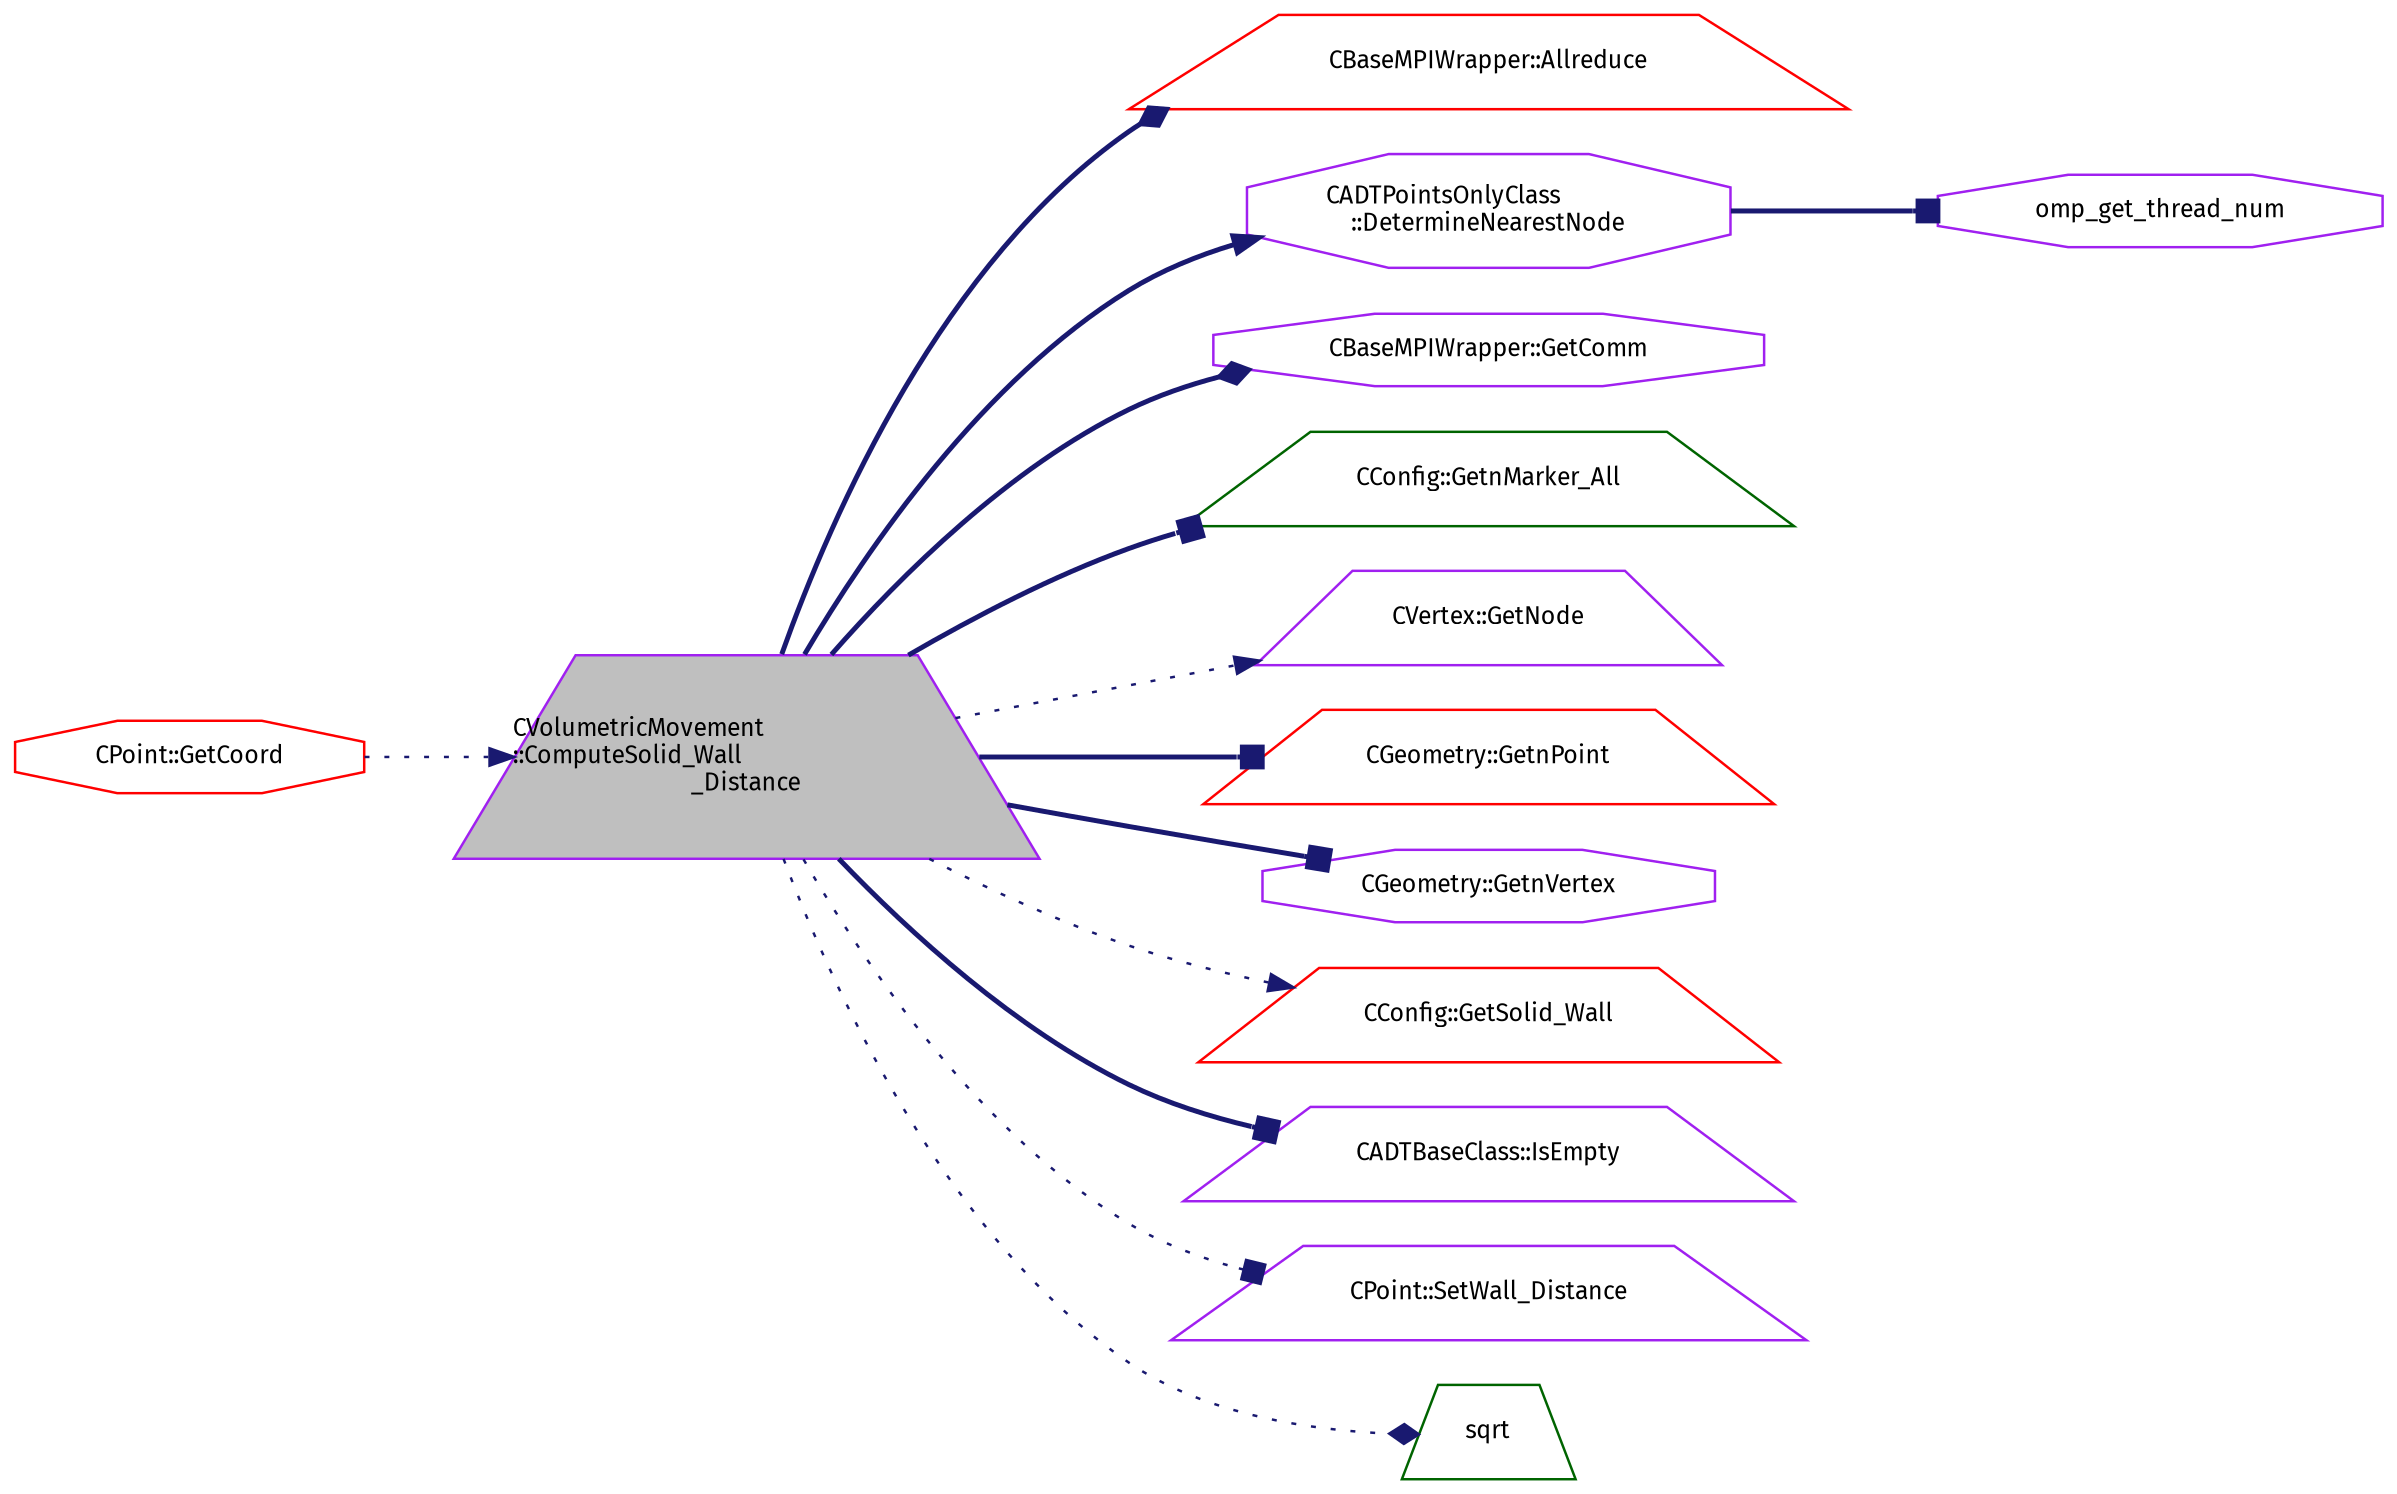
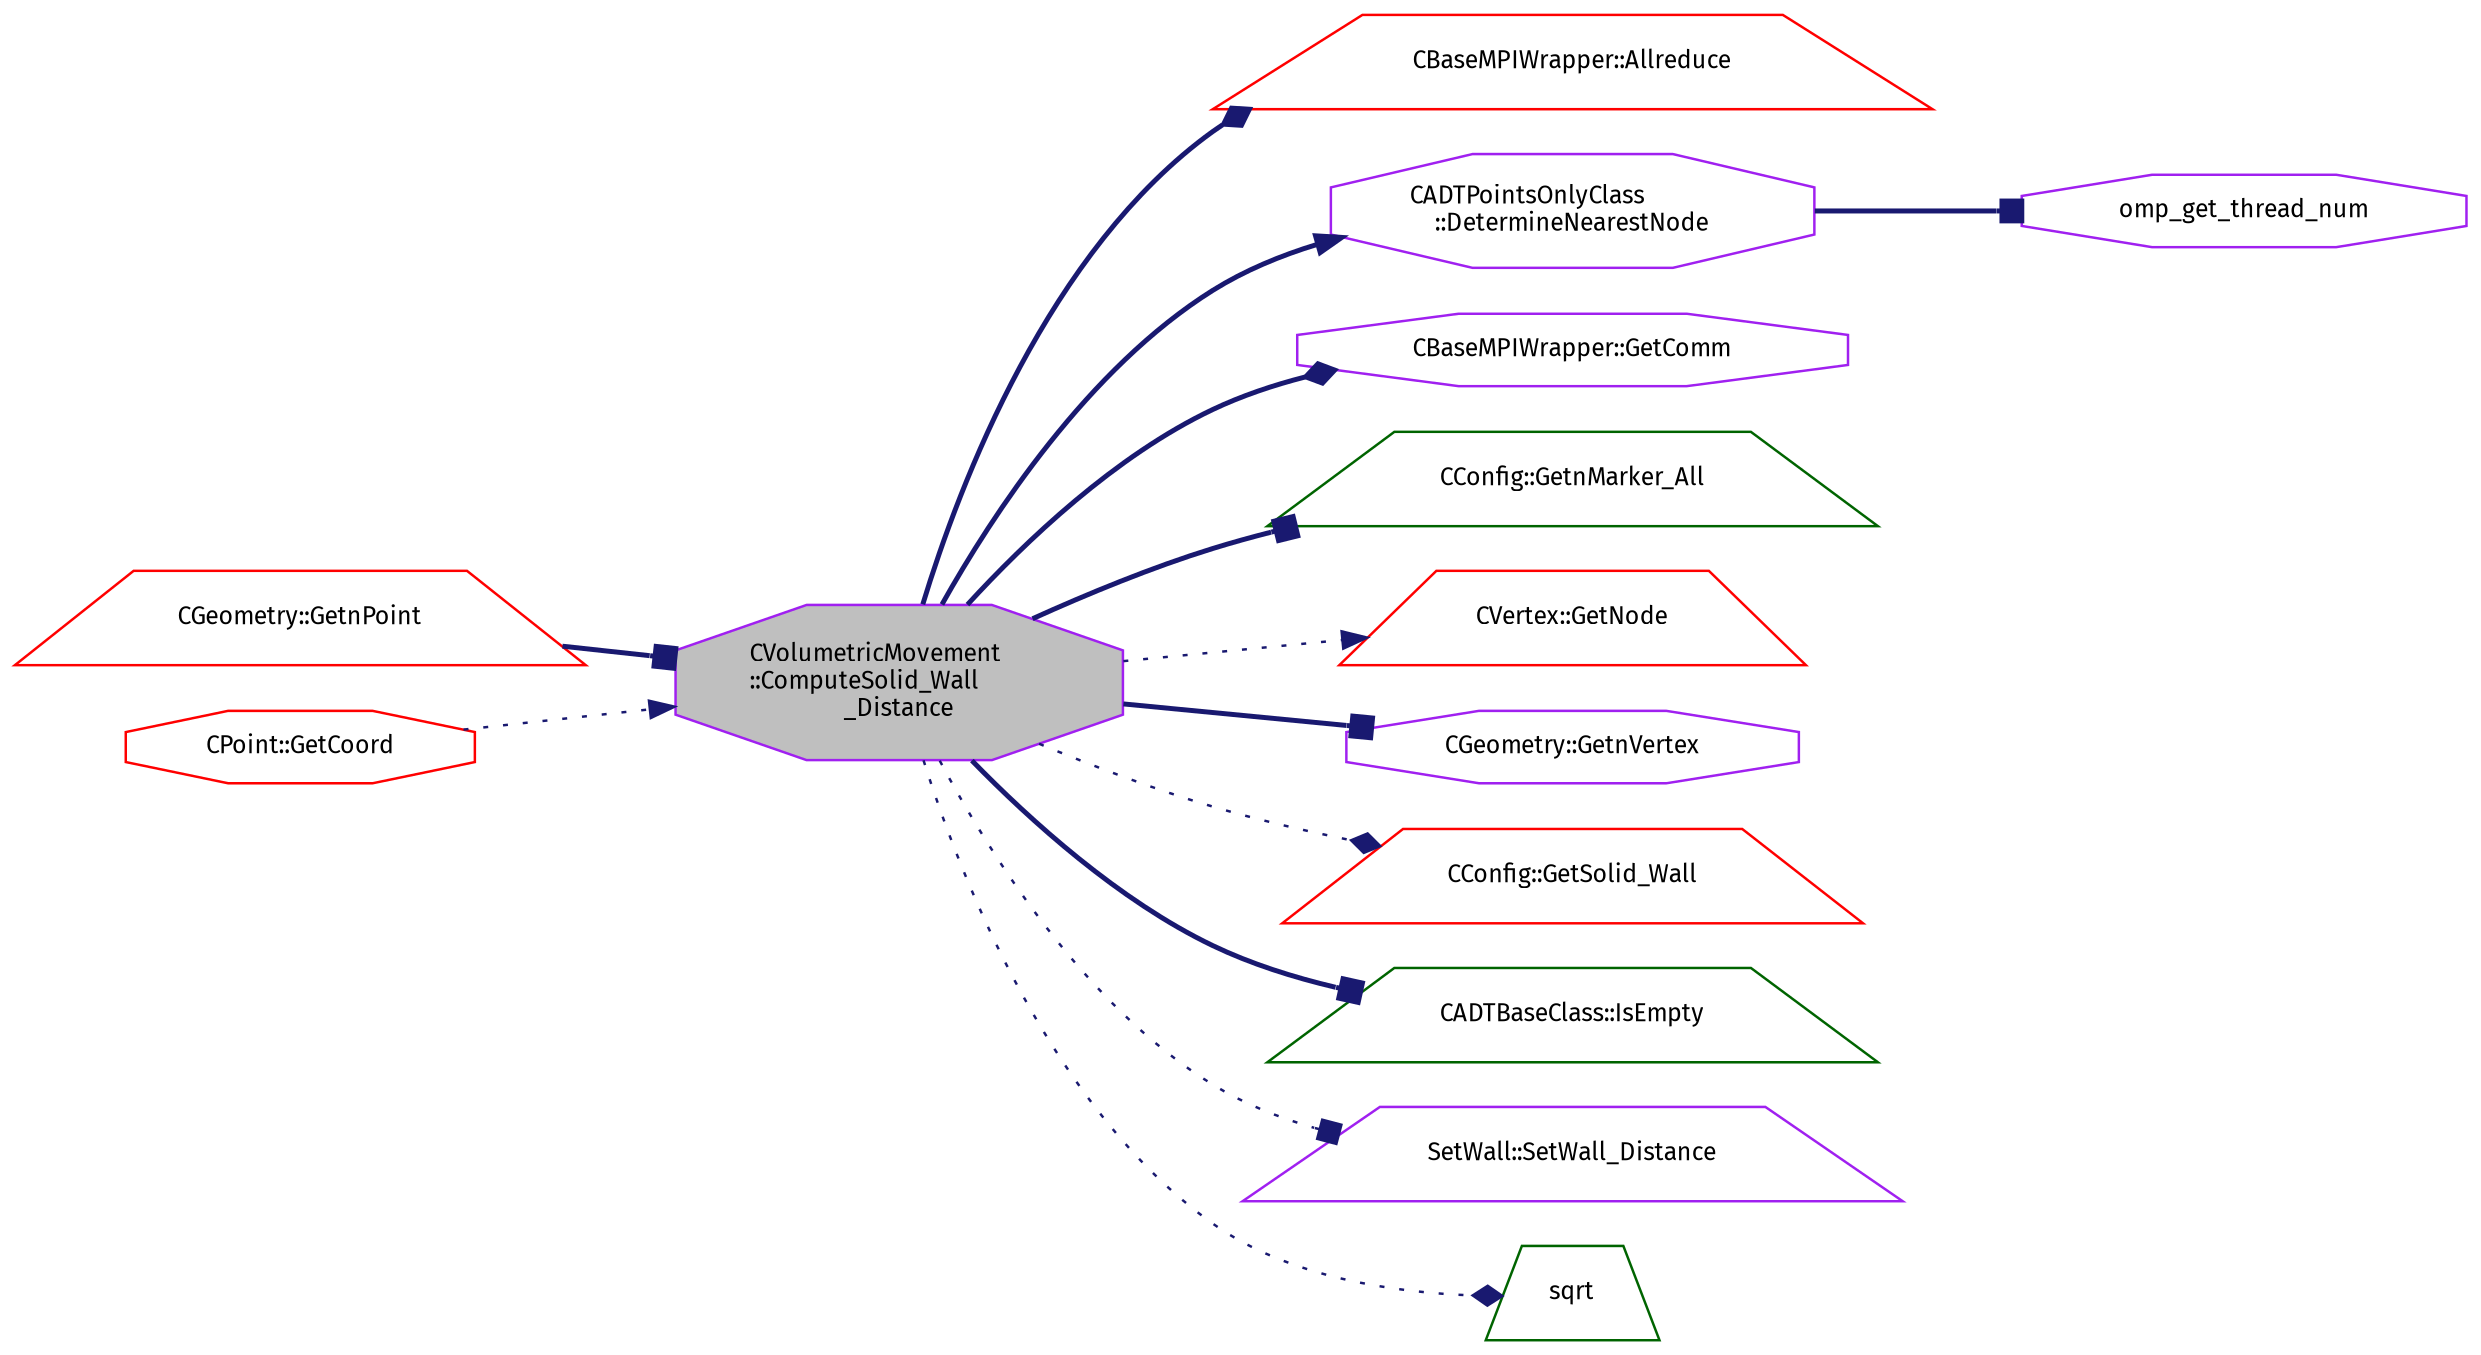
(1489, 618) -> (1573, 618)
(747, 757) -> (899, 683)
(1108, 757) -> (606, 651)
(1094, 933) -> (1192, 800)
(1489, 1154) -> (1573, 1015)
(1489, 1293) -> (1573, 1154)
